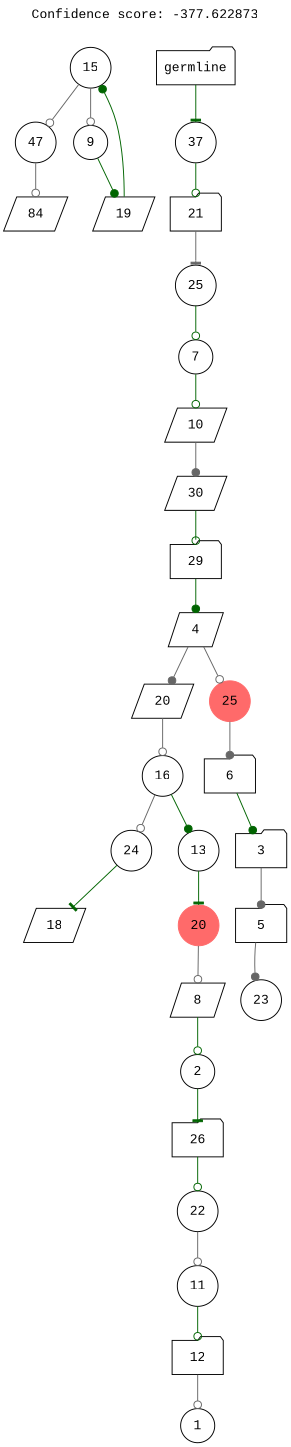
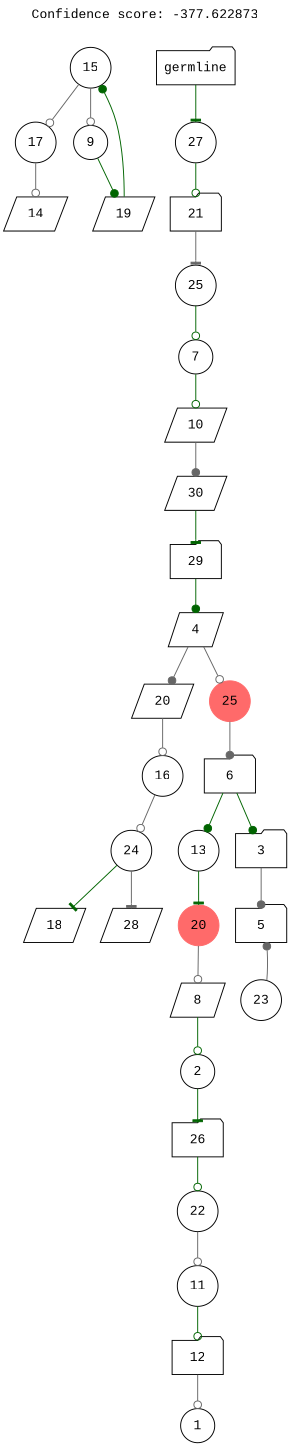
(36, 142) -> (36, 142)
(196, 142) -> (196, 142)
(36, 214) -> (36, 214)
(196, 525) -> (196, 525)
(179, 810) -> (216, 809)
none -> (131, 925)
(255, 958) -> (268, 965)
